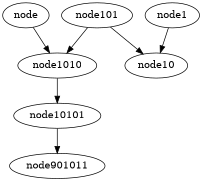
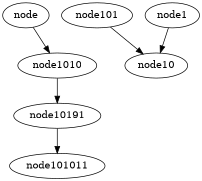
(80, 38) -> none
(57, 116) -> (57, 116)
(57, 166) -> (57, 166)
